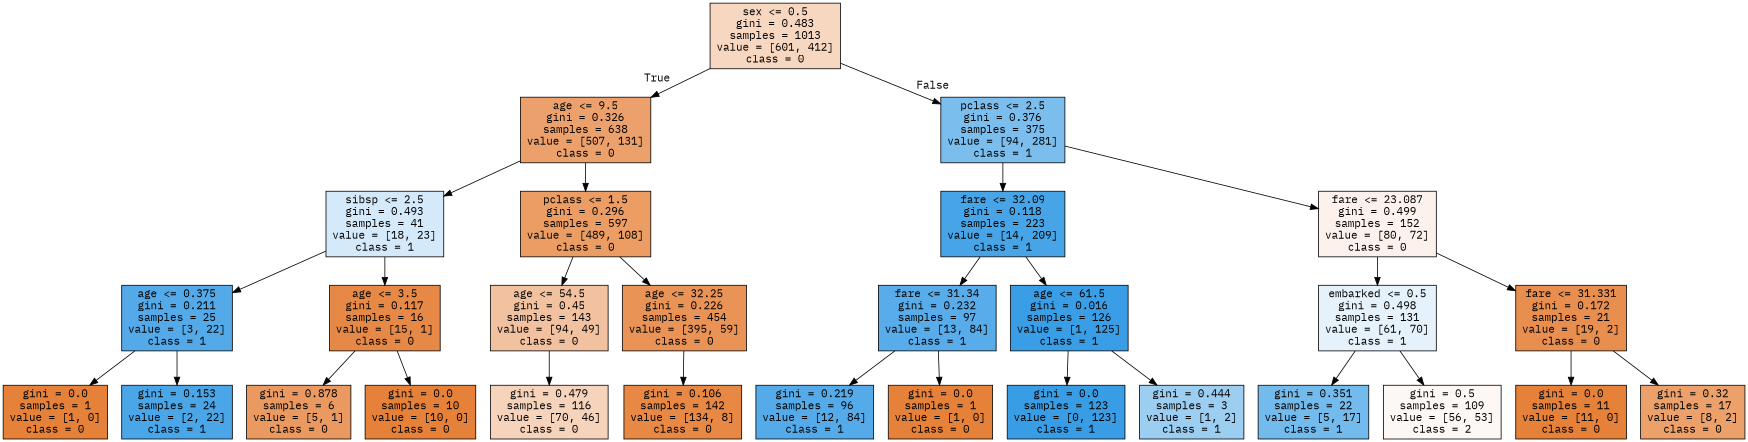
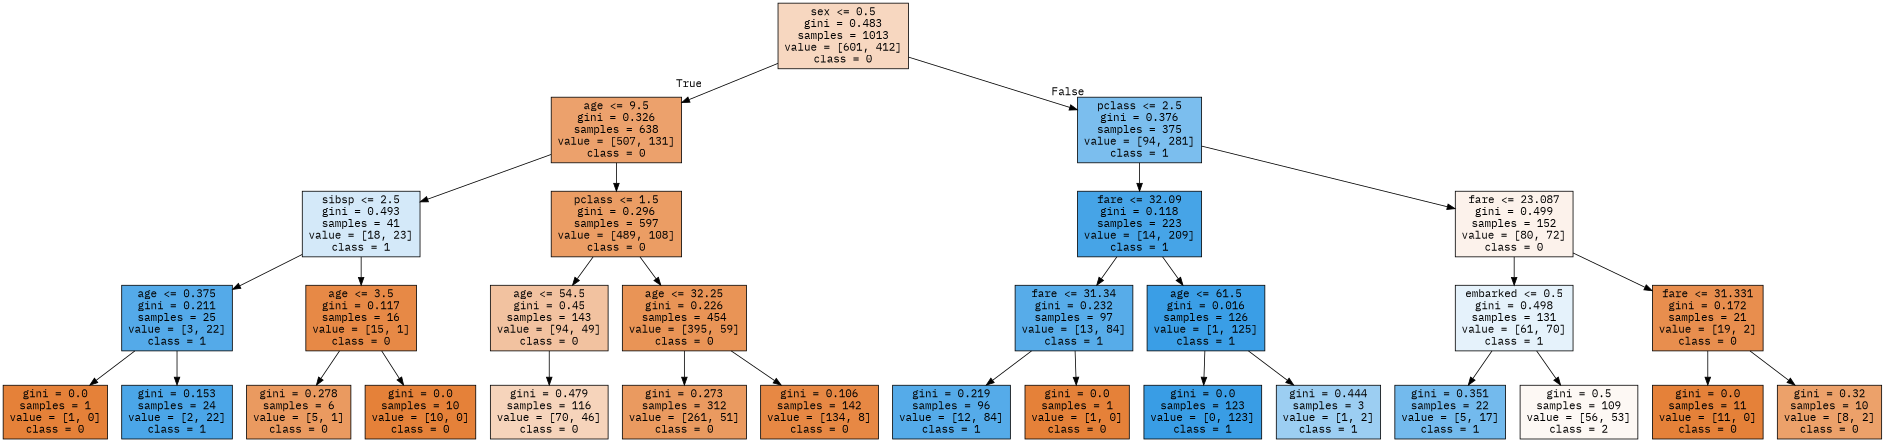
(299, 412) -> (299, 412)
none -> (684, 412)
(1693, 412) -> (1829, 412)
